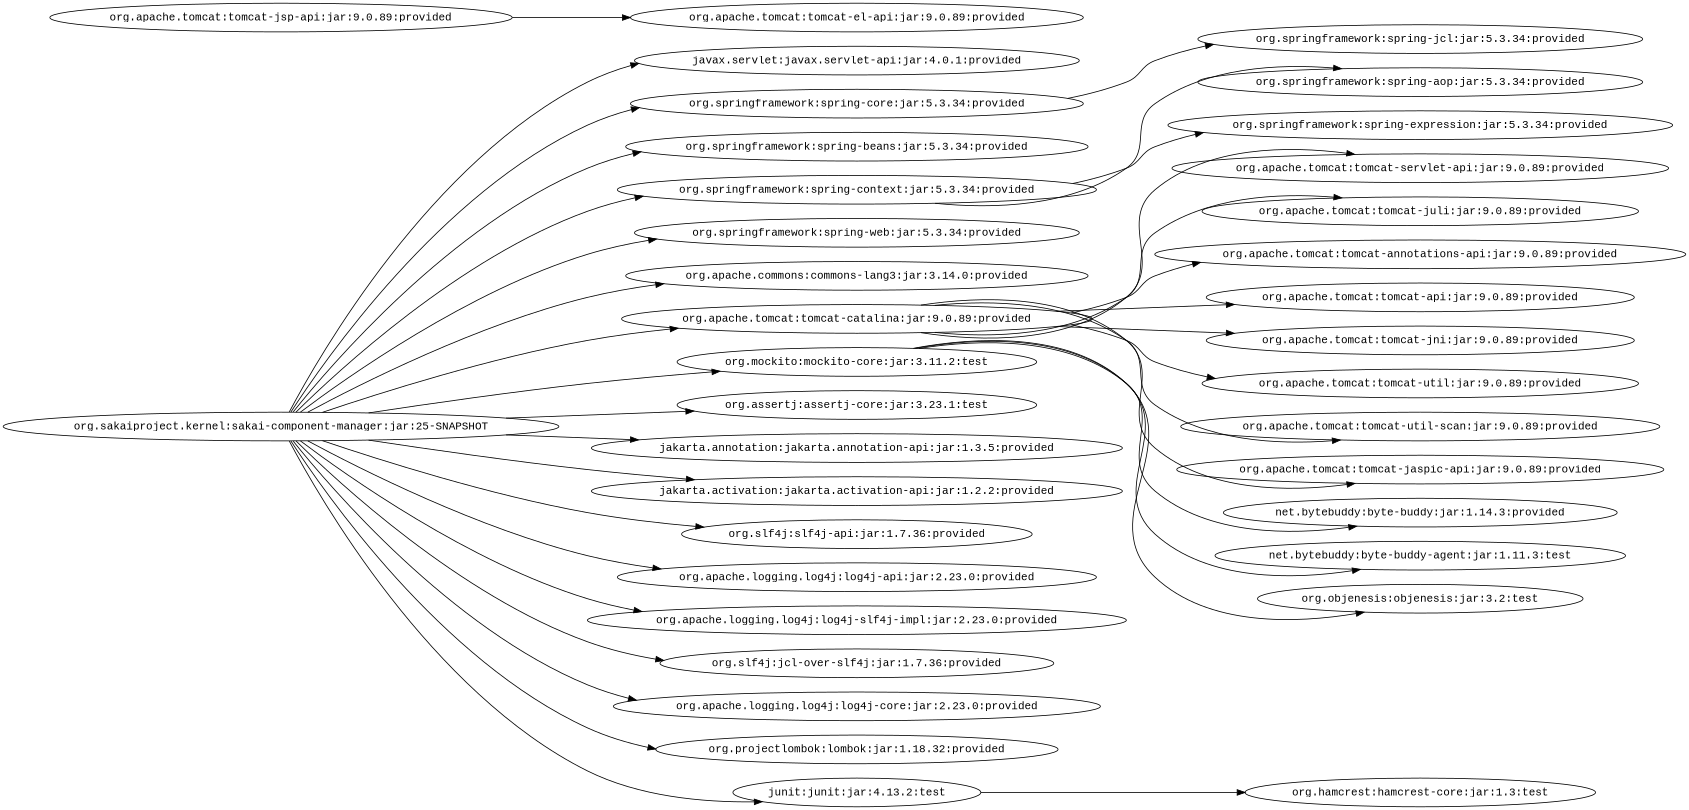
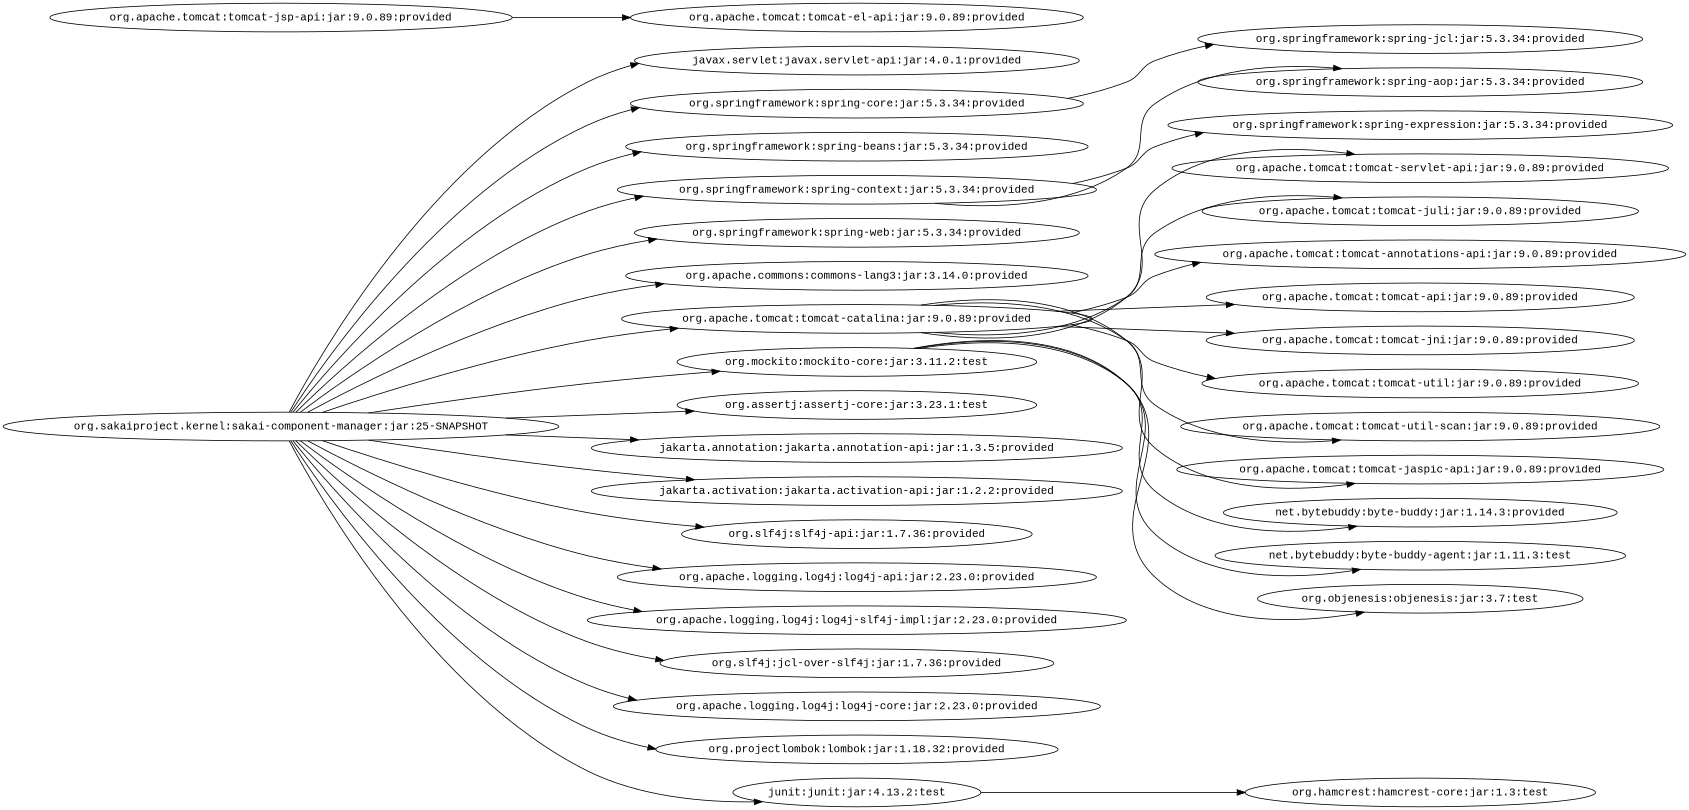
(1420, 599) -> (1420, 599)
